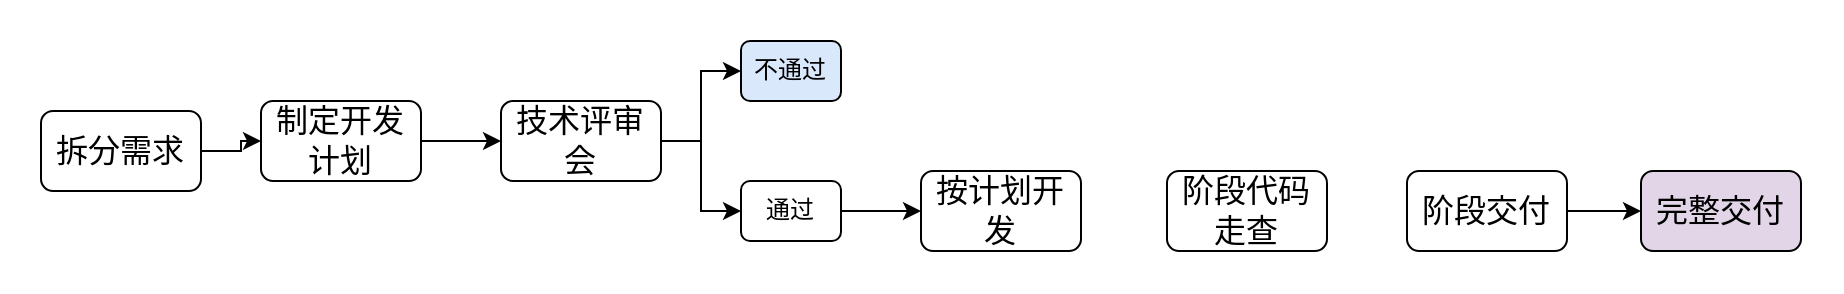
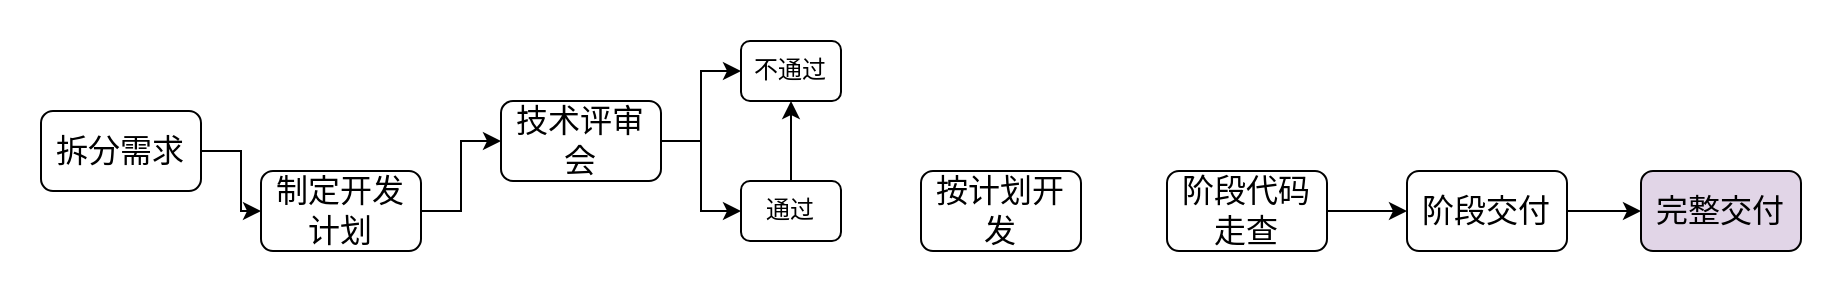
(791, 71) -> (791, 71)
(341, 141) -> (341, 211)
(874, 211) -> (791, 148)
none -> (1360, 211)
